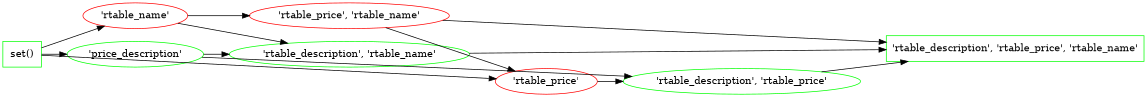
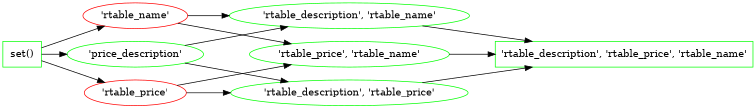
(349, 16) -> (349, 54)
(447, 48) -> (228, 76)
